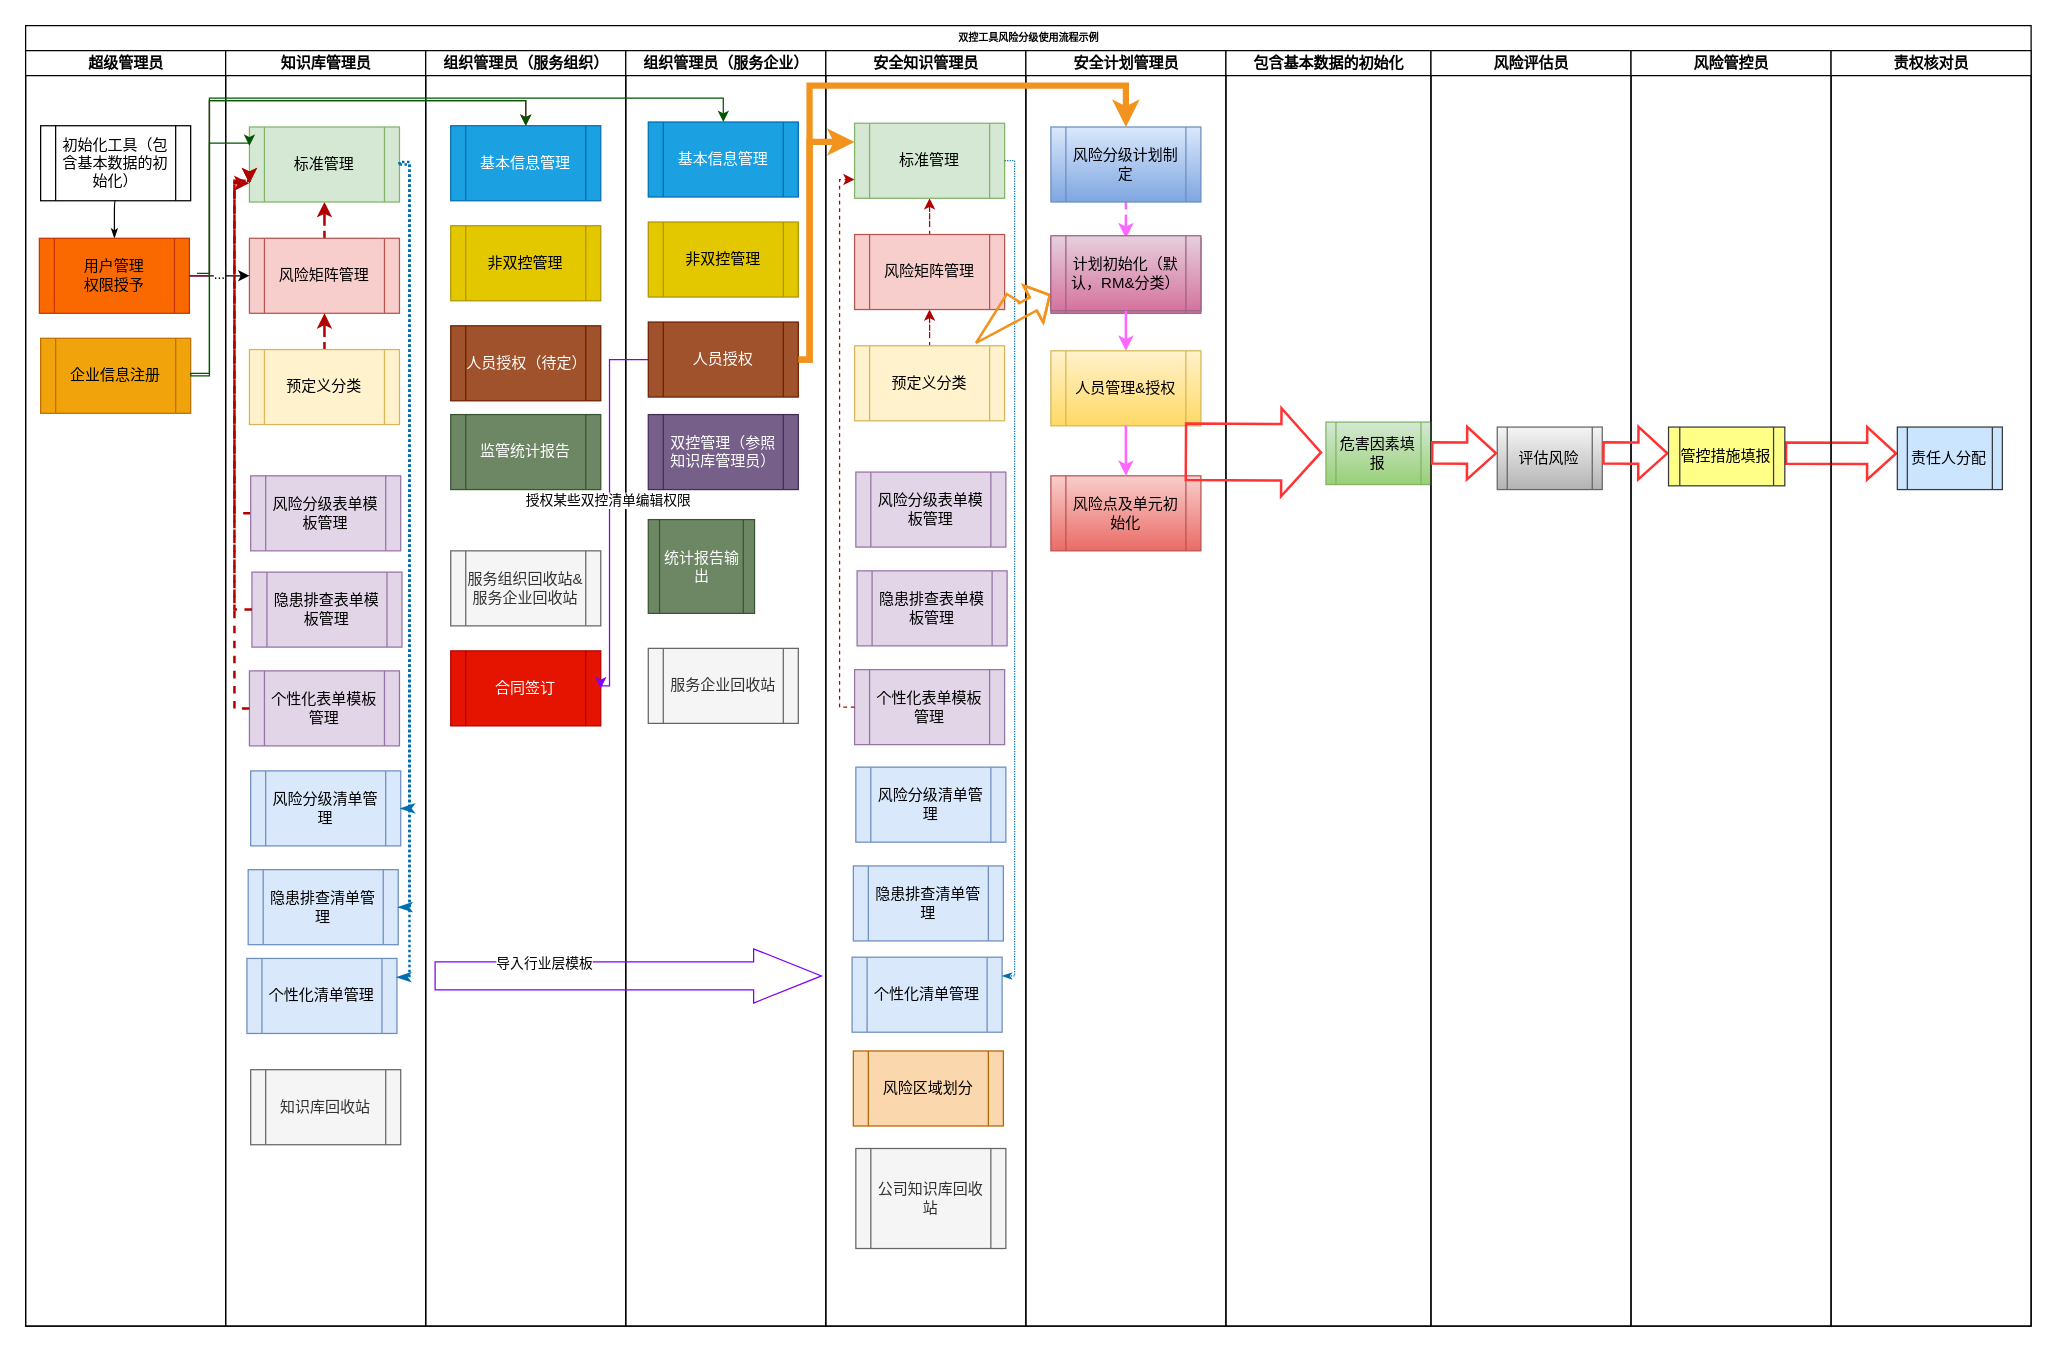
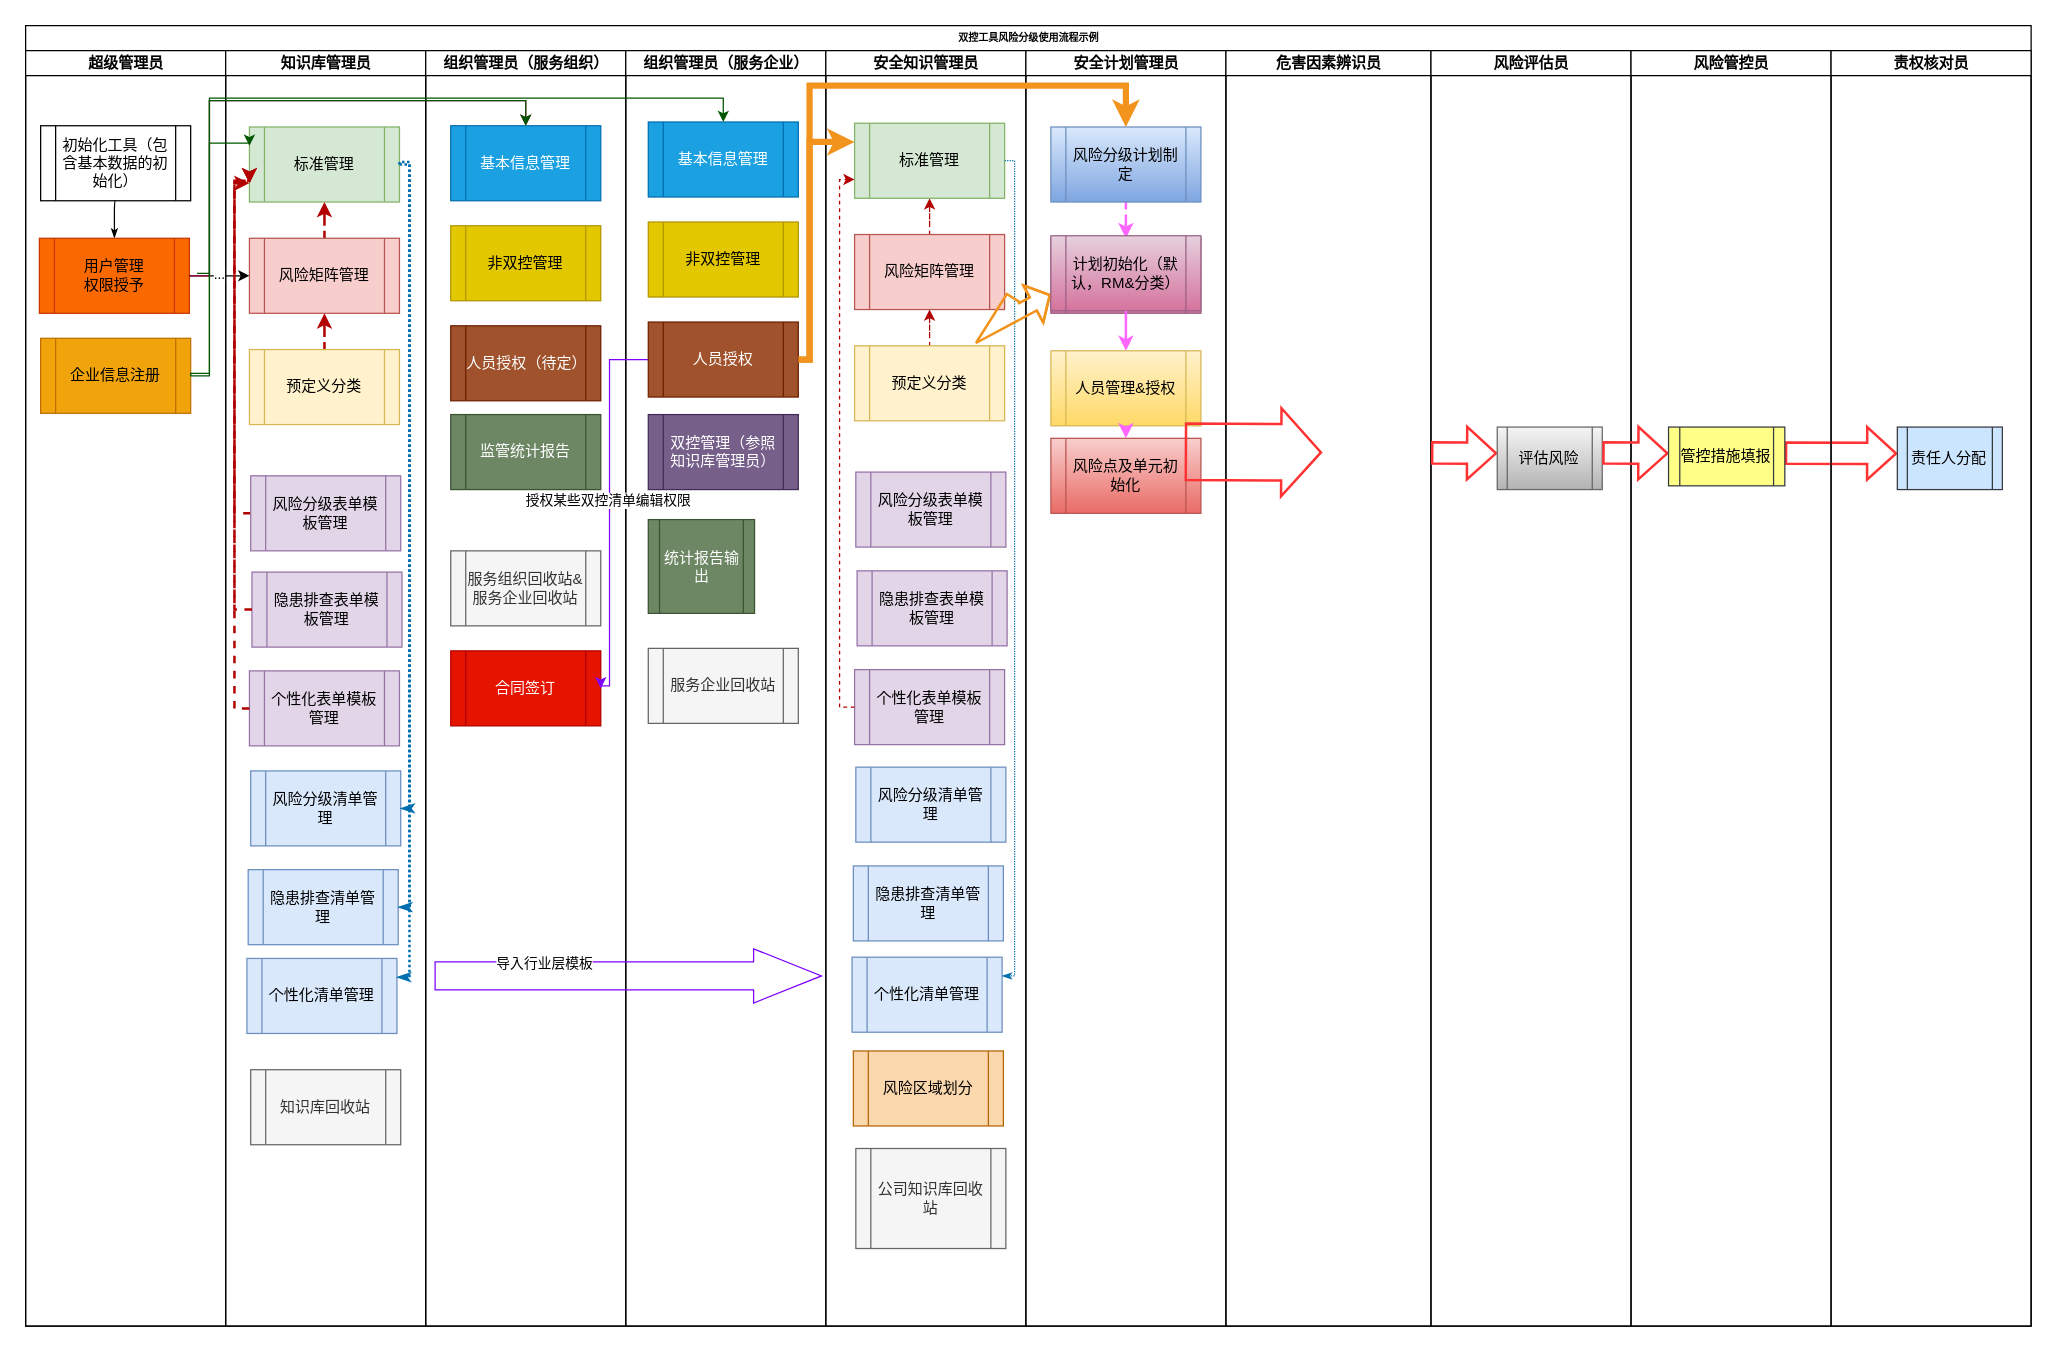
(1329, 63) -> (1329, 63)
(1378, 453) -> none
(1126, 513) -> (1126, 476)
